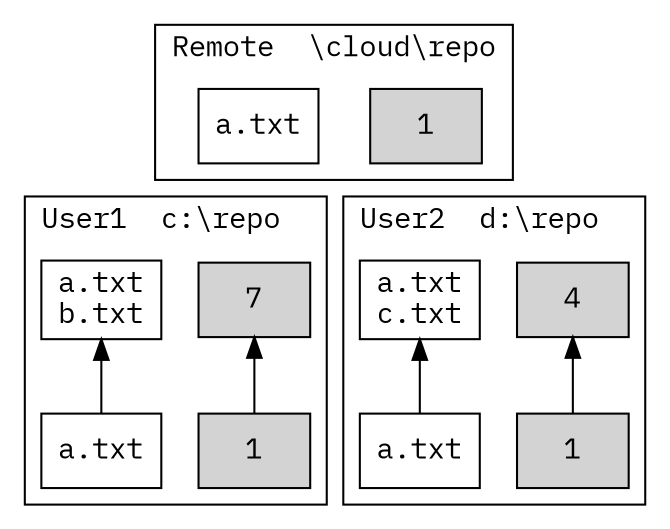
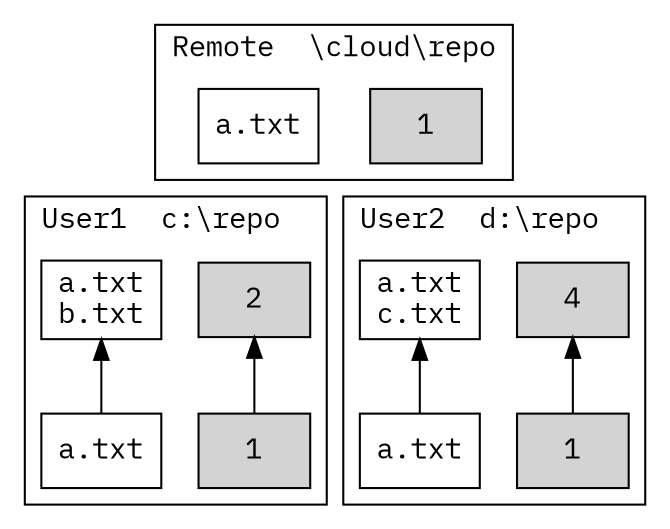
(254, 300) -> (254, 300)
